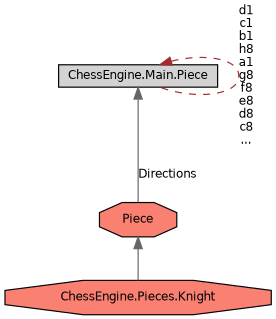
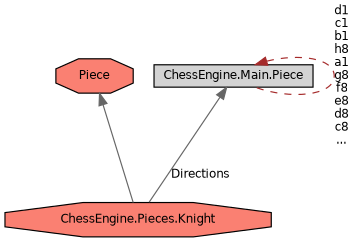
(138, 151) -> (185, 150)
